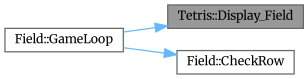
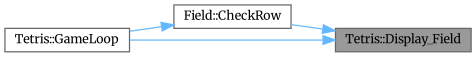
none -> (307, 27)
(64, 40) -> (67, 40)
